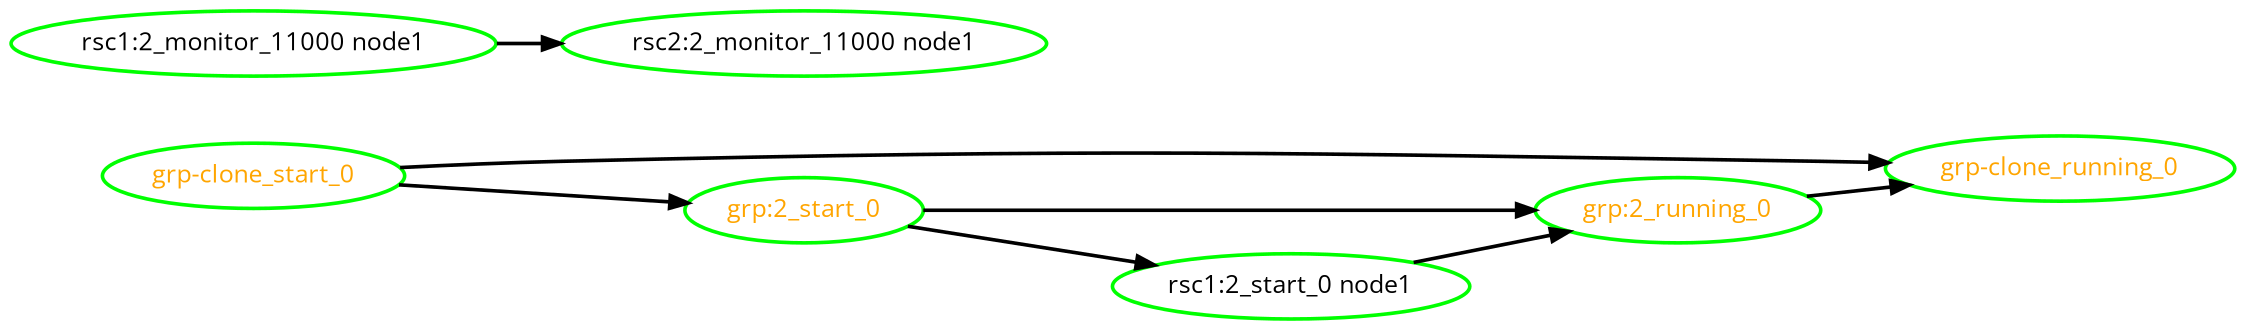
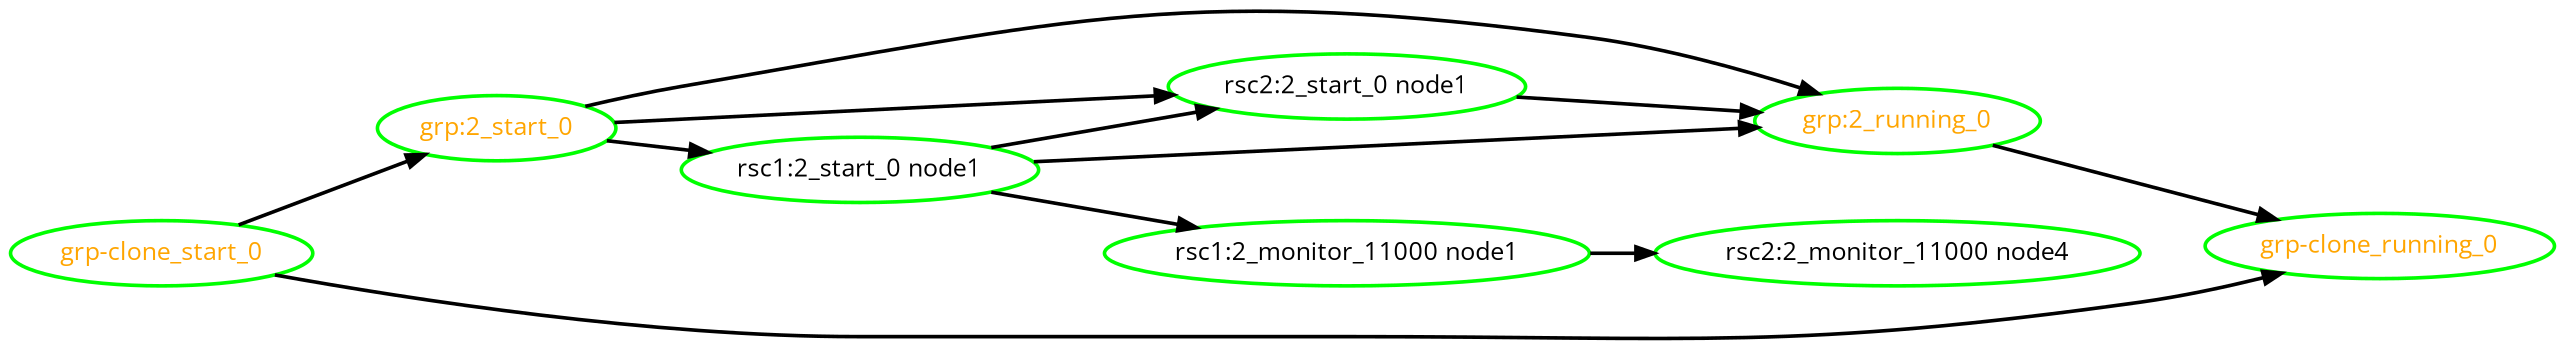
(804, 44) -> (1898, 253)
none -> (1347, 87)
none -> (1085, 208)
